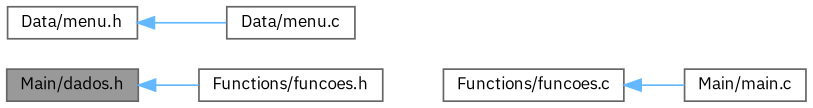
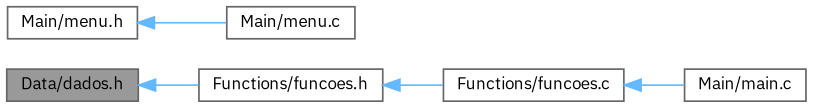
(73, 23) -> (73, 23)
(291, 23) -> (291, 23)
(73, 85) -> (73, 85)
none -> (422, 85)
